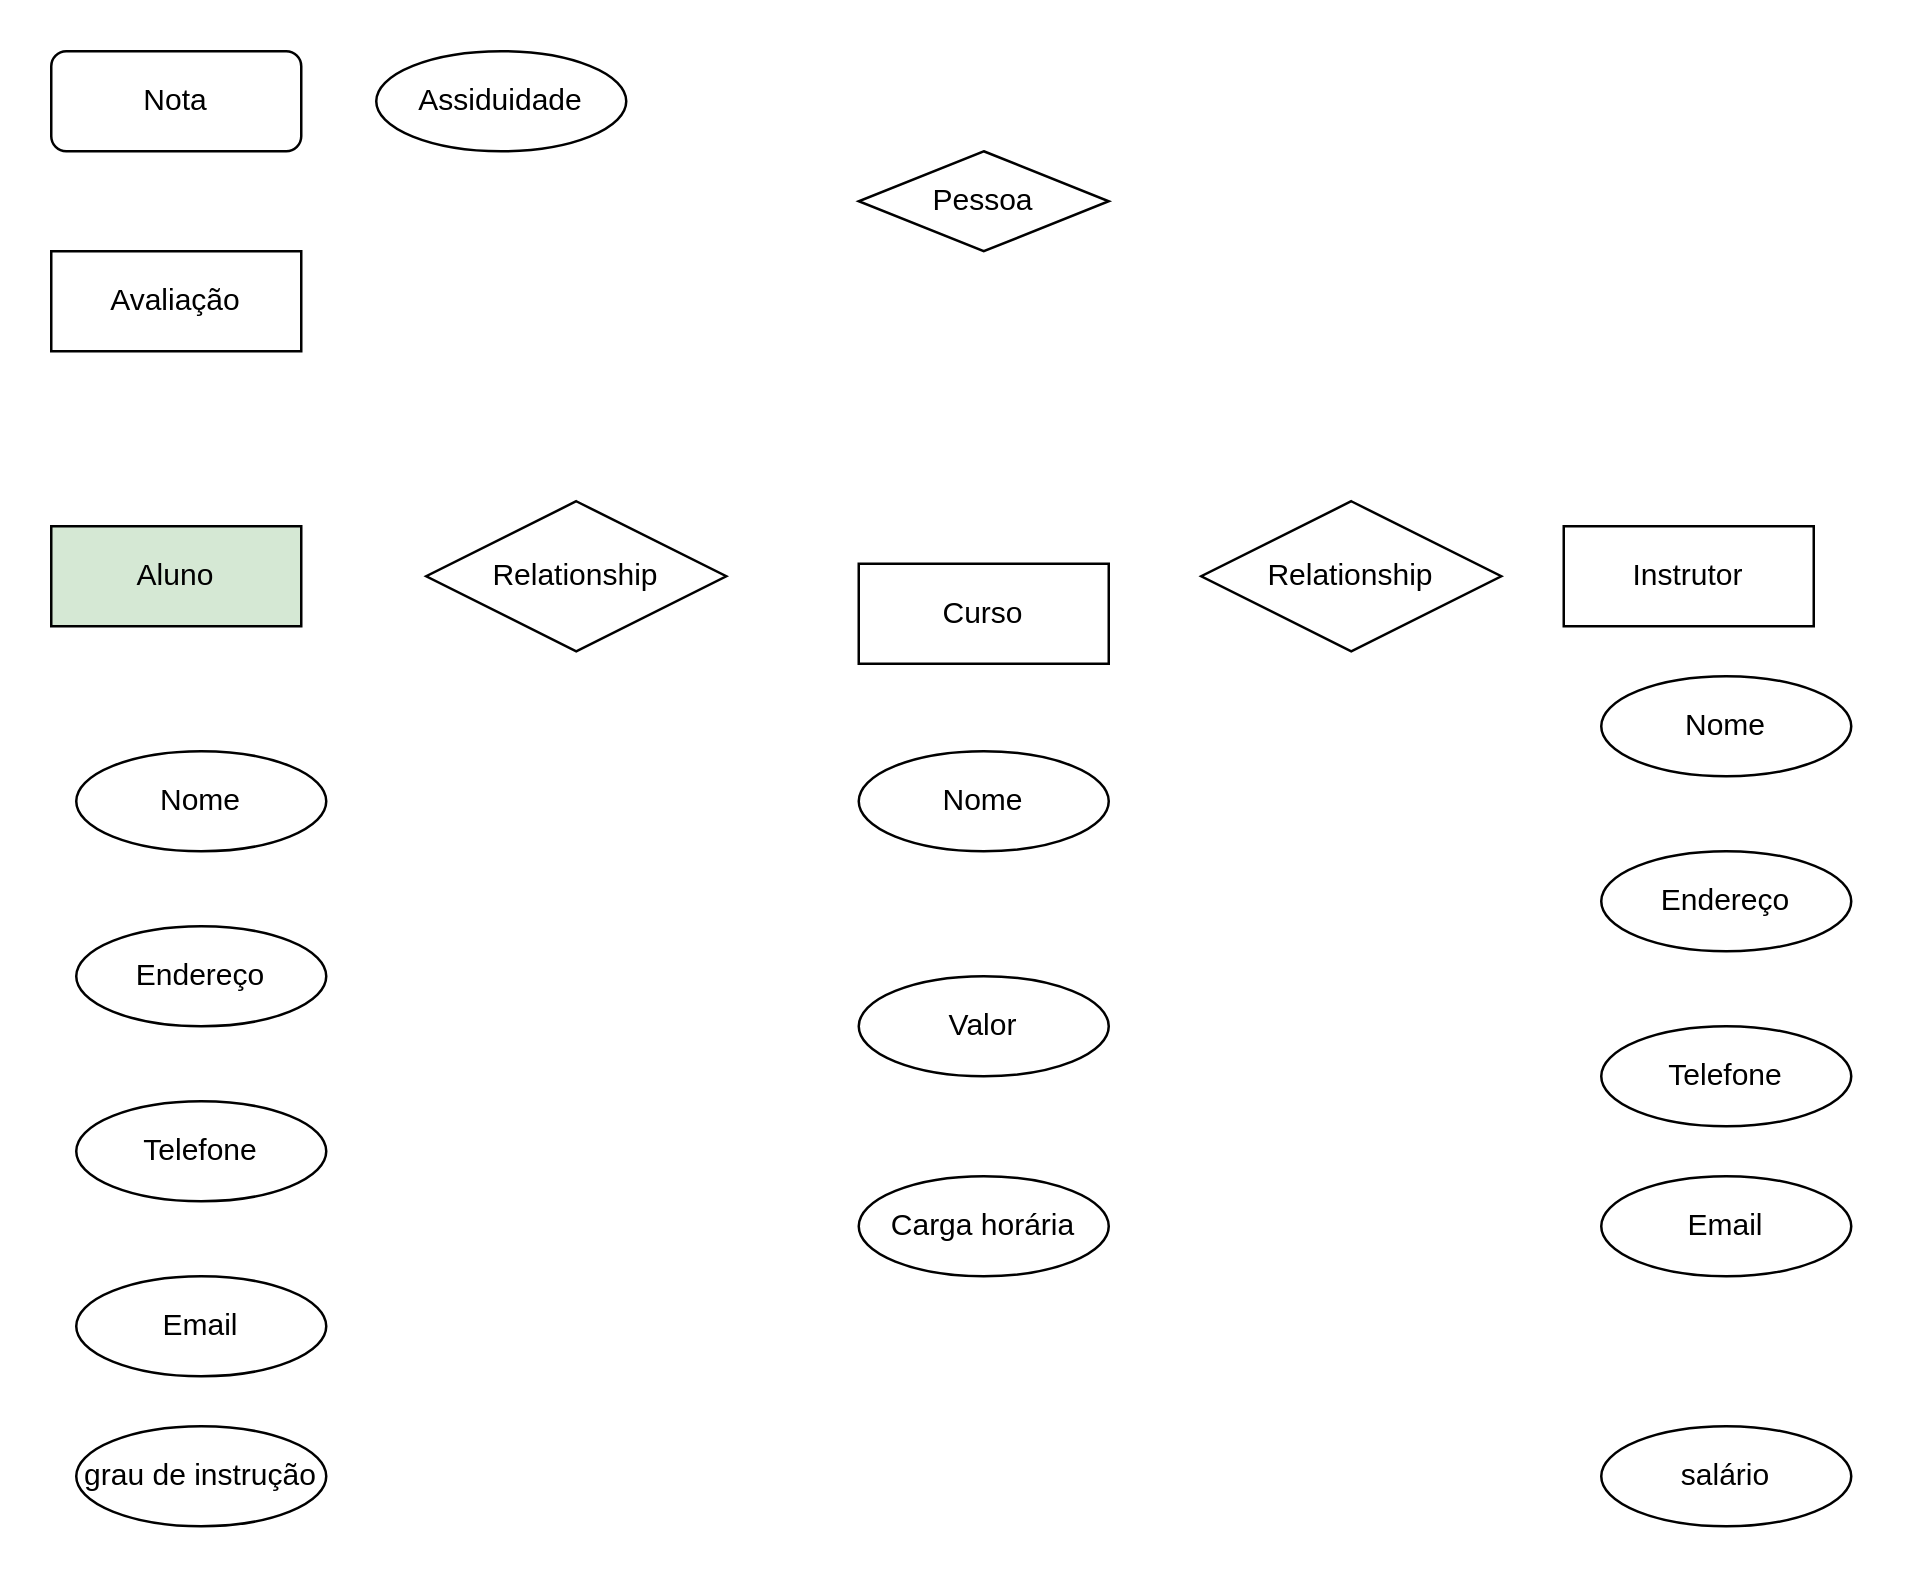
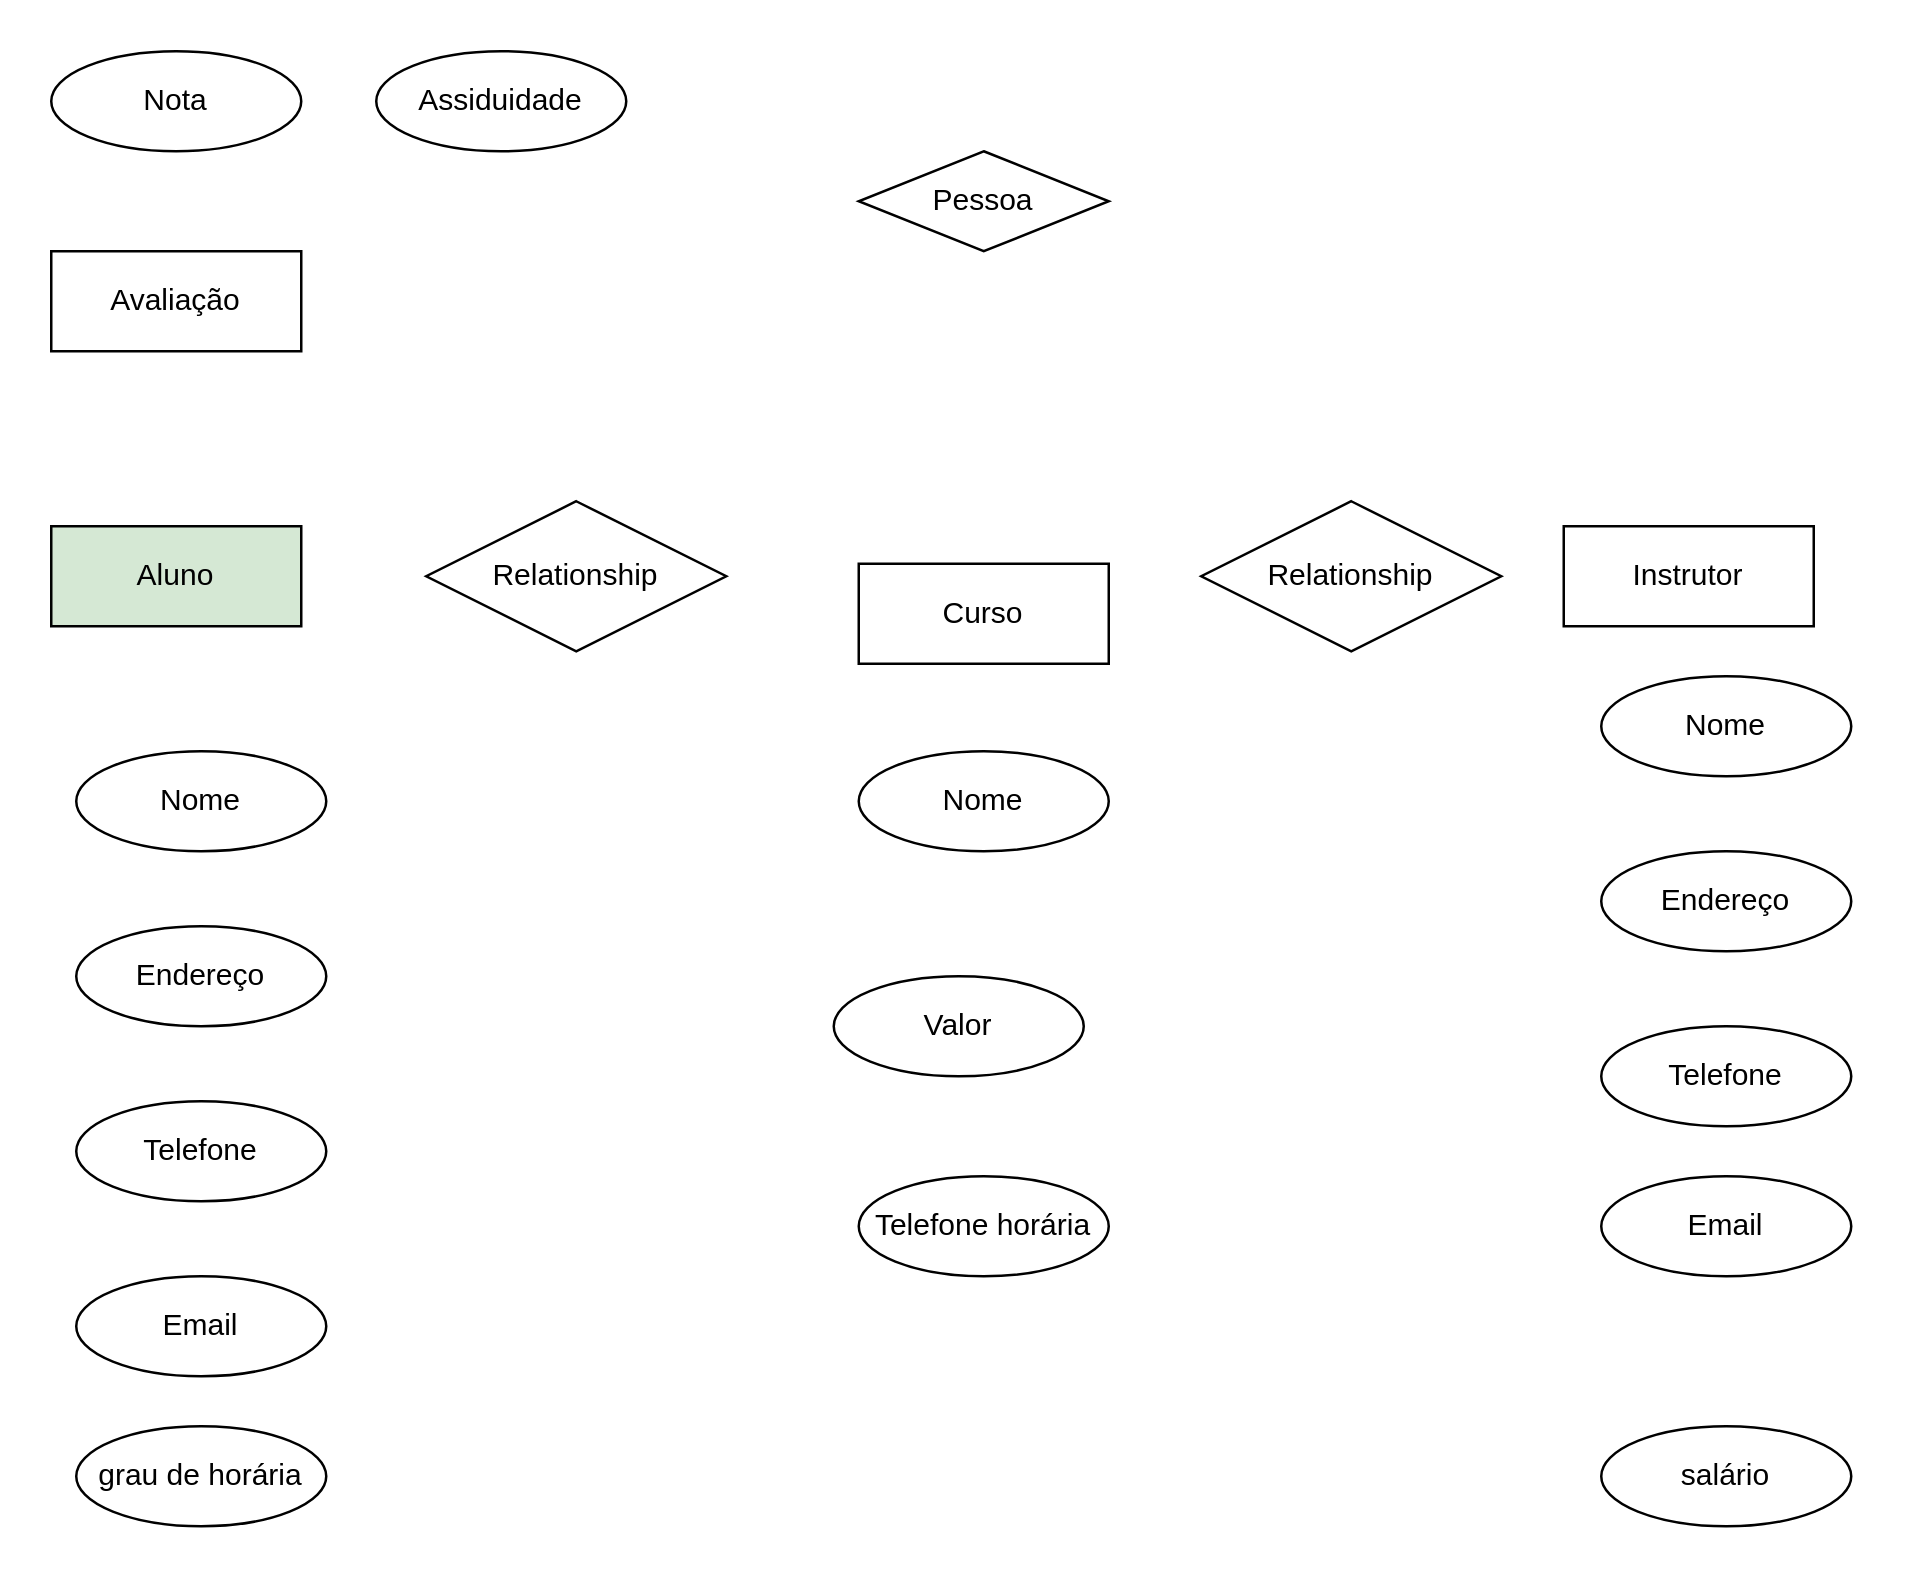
(176, 101) -> (176, 101)
(984, 1026) -> (959, 1026)
(984, 1226) -> (984, 1226)
(201, 1476) -> (201, 1476)
